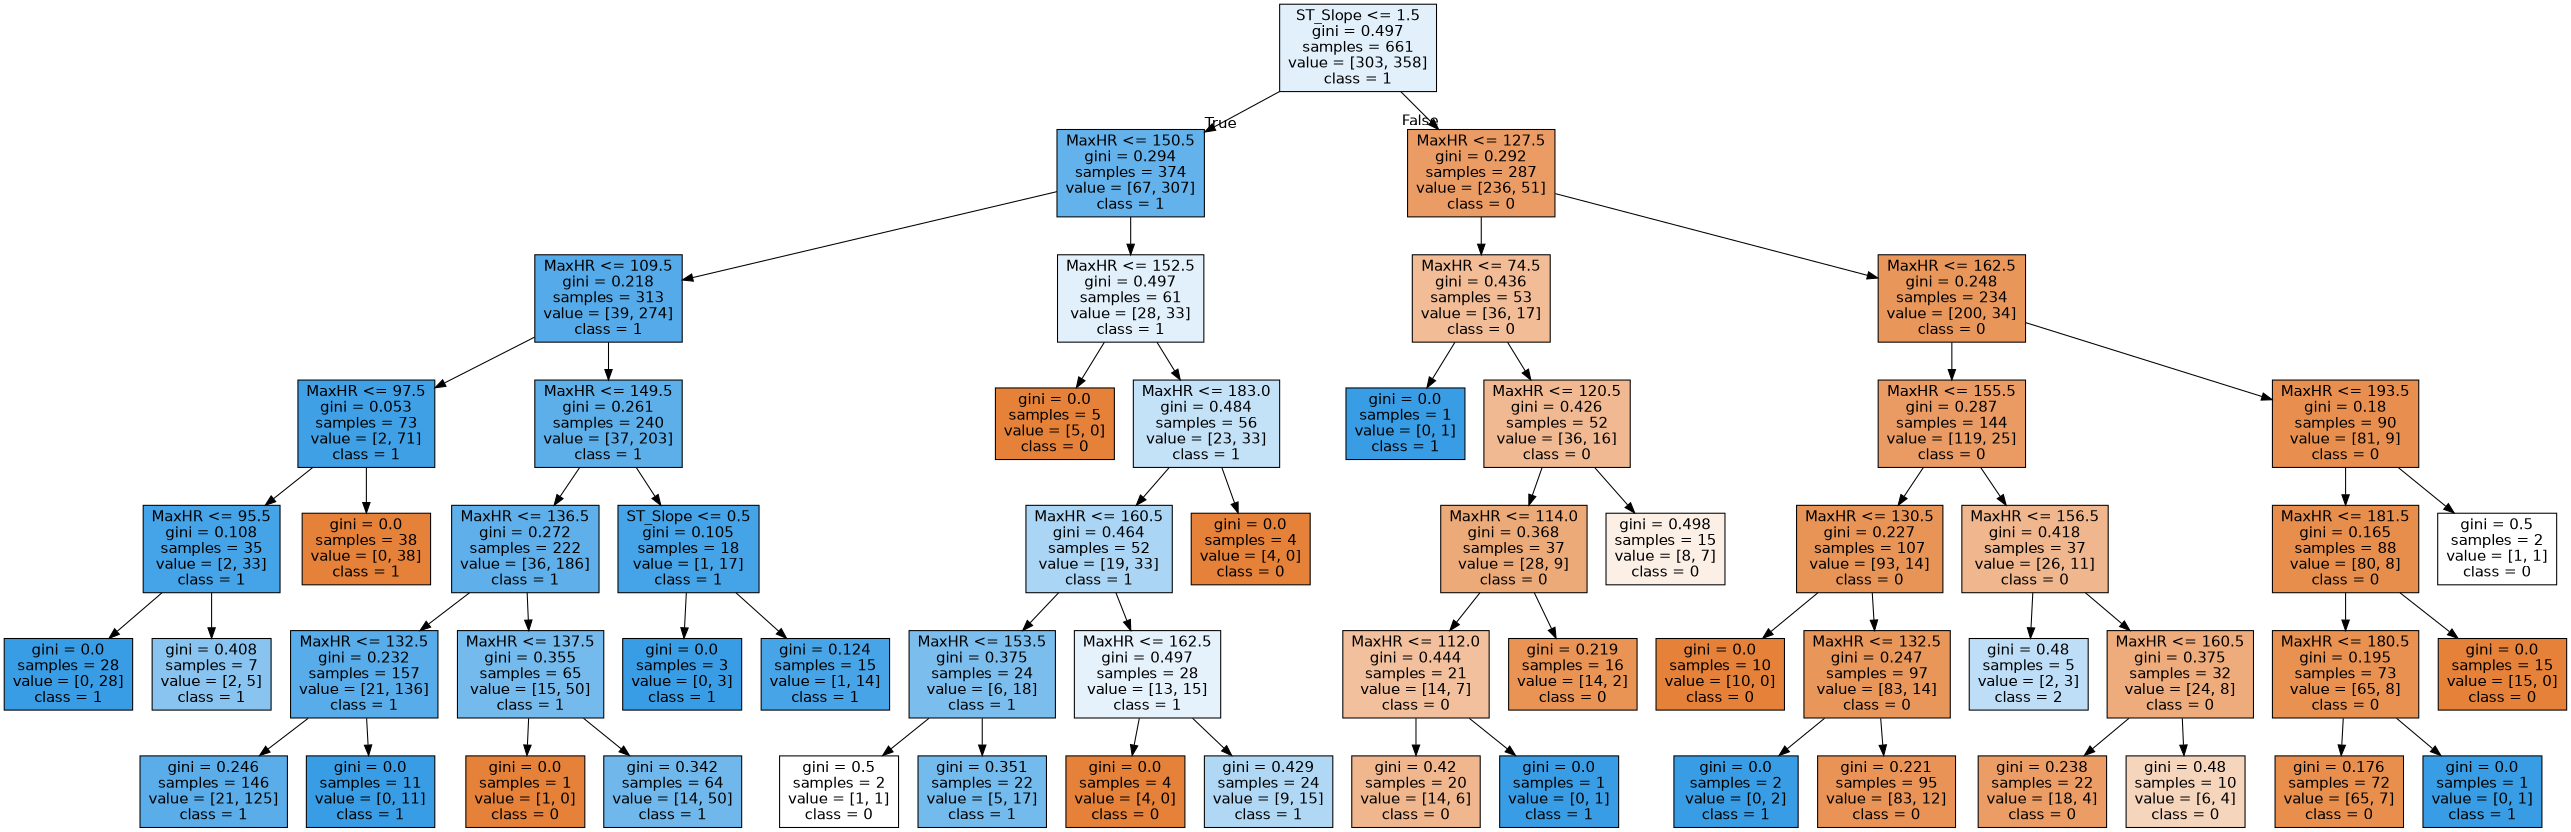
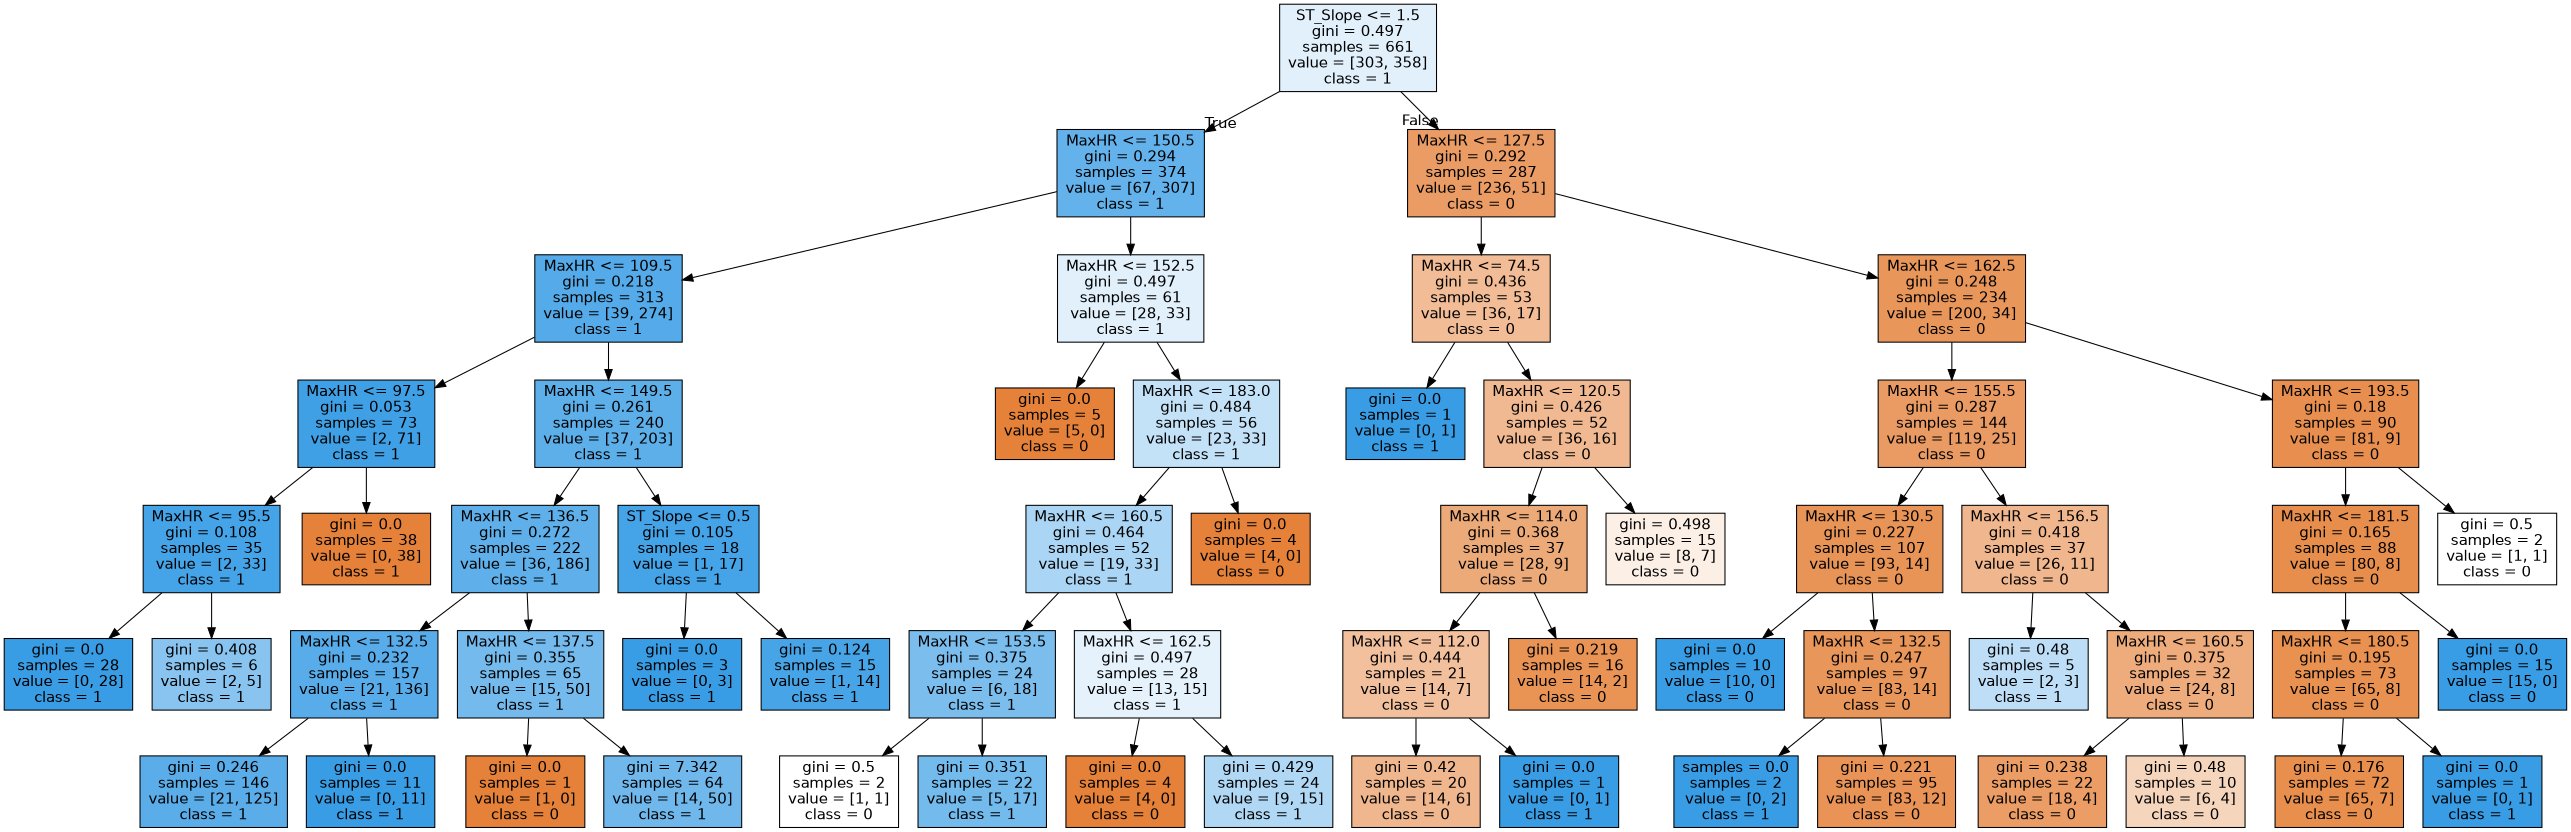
(212, 674) -> (212, 674)
(1720, 674) -> (1720, 674)
(2029, 674) -> (2029, 674)
(2502, 674) -> (2502, 674)
(673, 792) -> (673, 792)
(1736, 792) -> (1736, 792)
